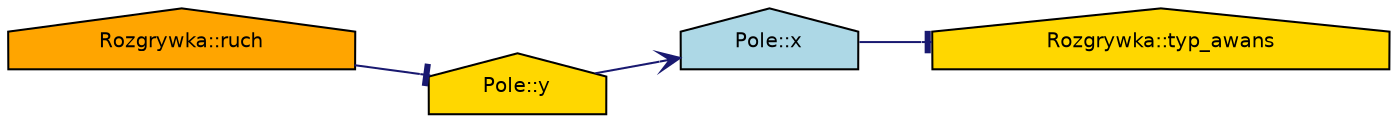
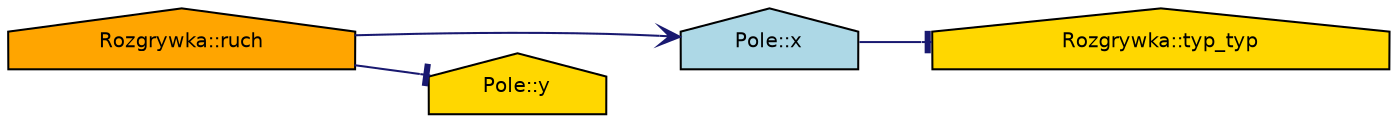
(1161, 42) -> (1161, 42)
(627, 67) -> (507, 33)
